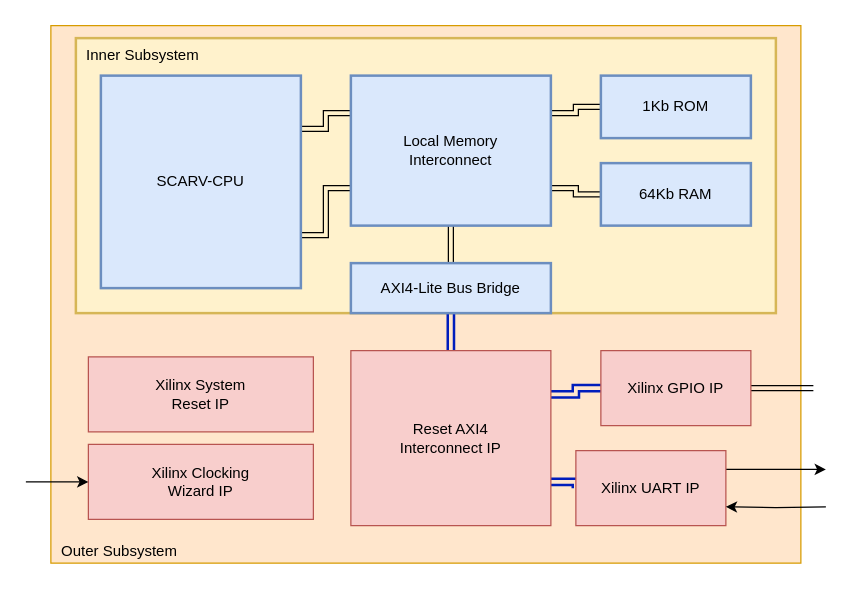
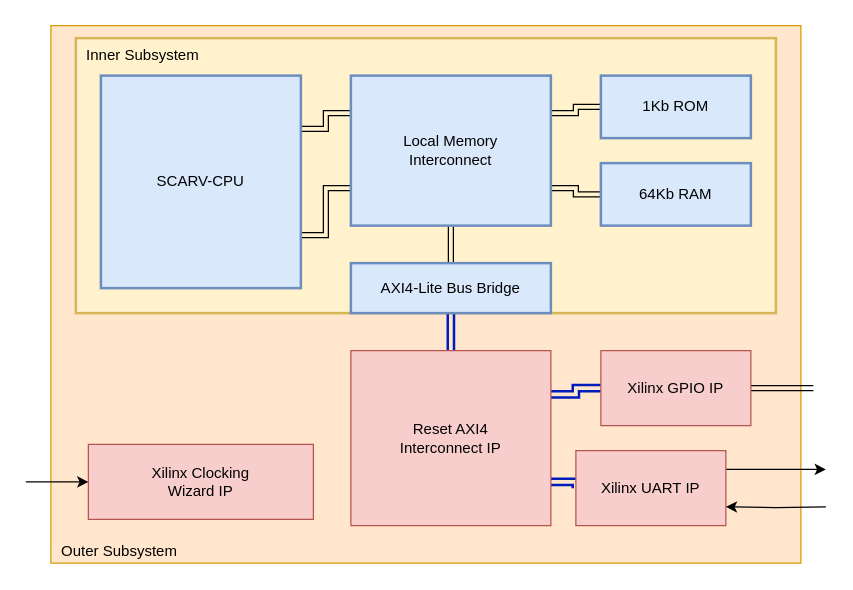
(201, 394) -> none
